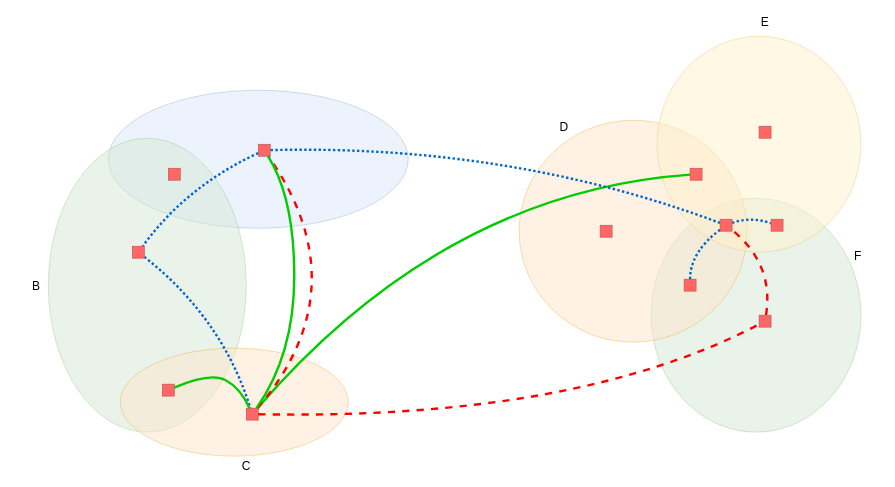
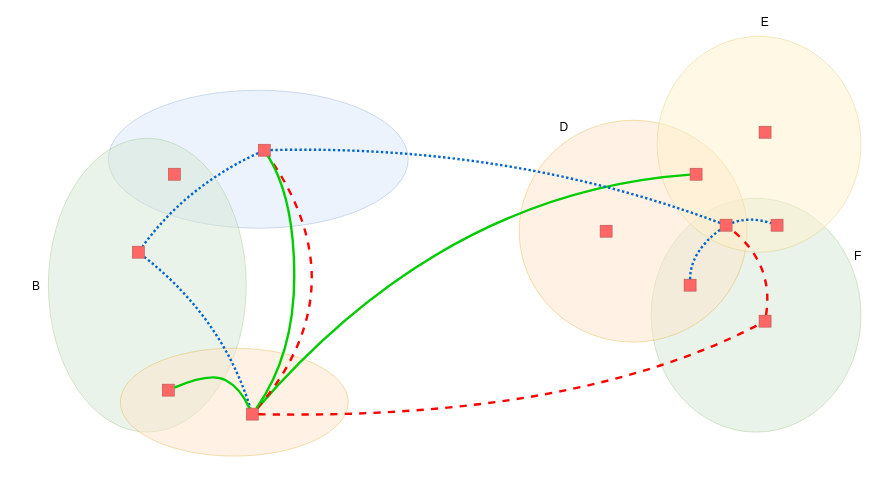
(246, 465) -> none
